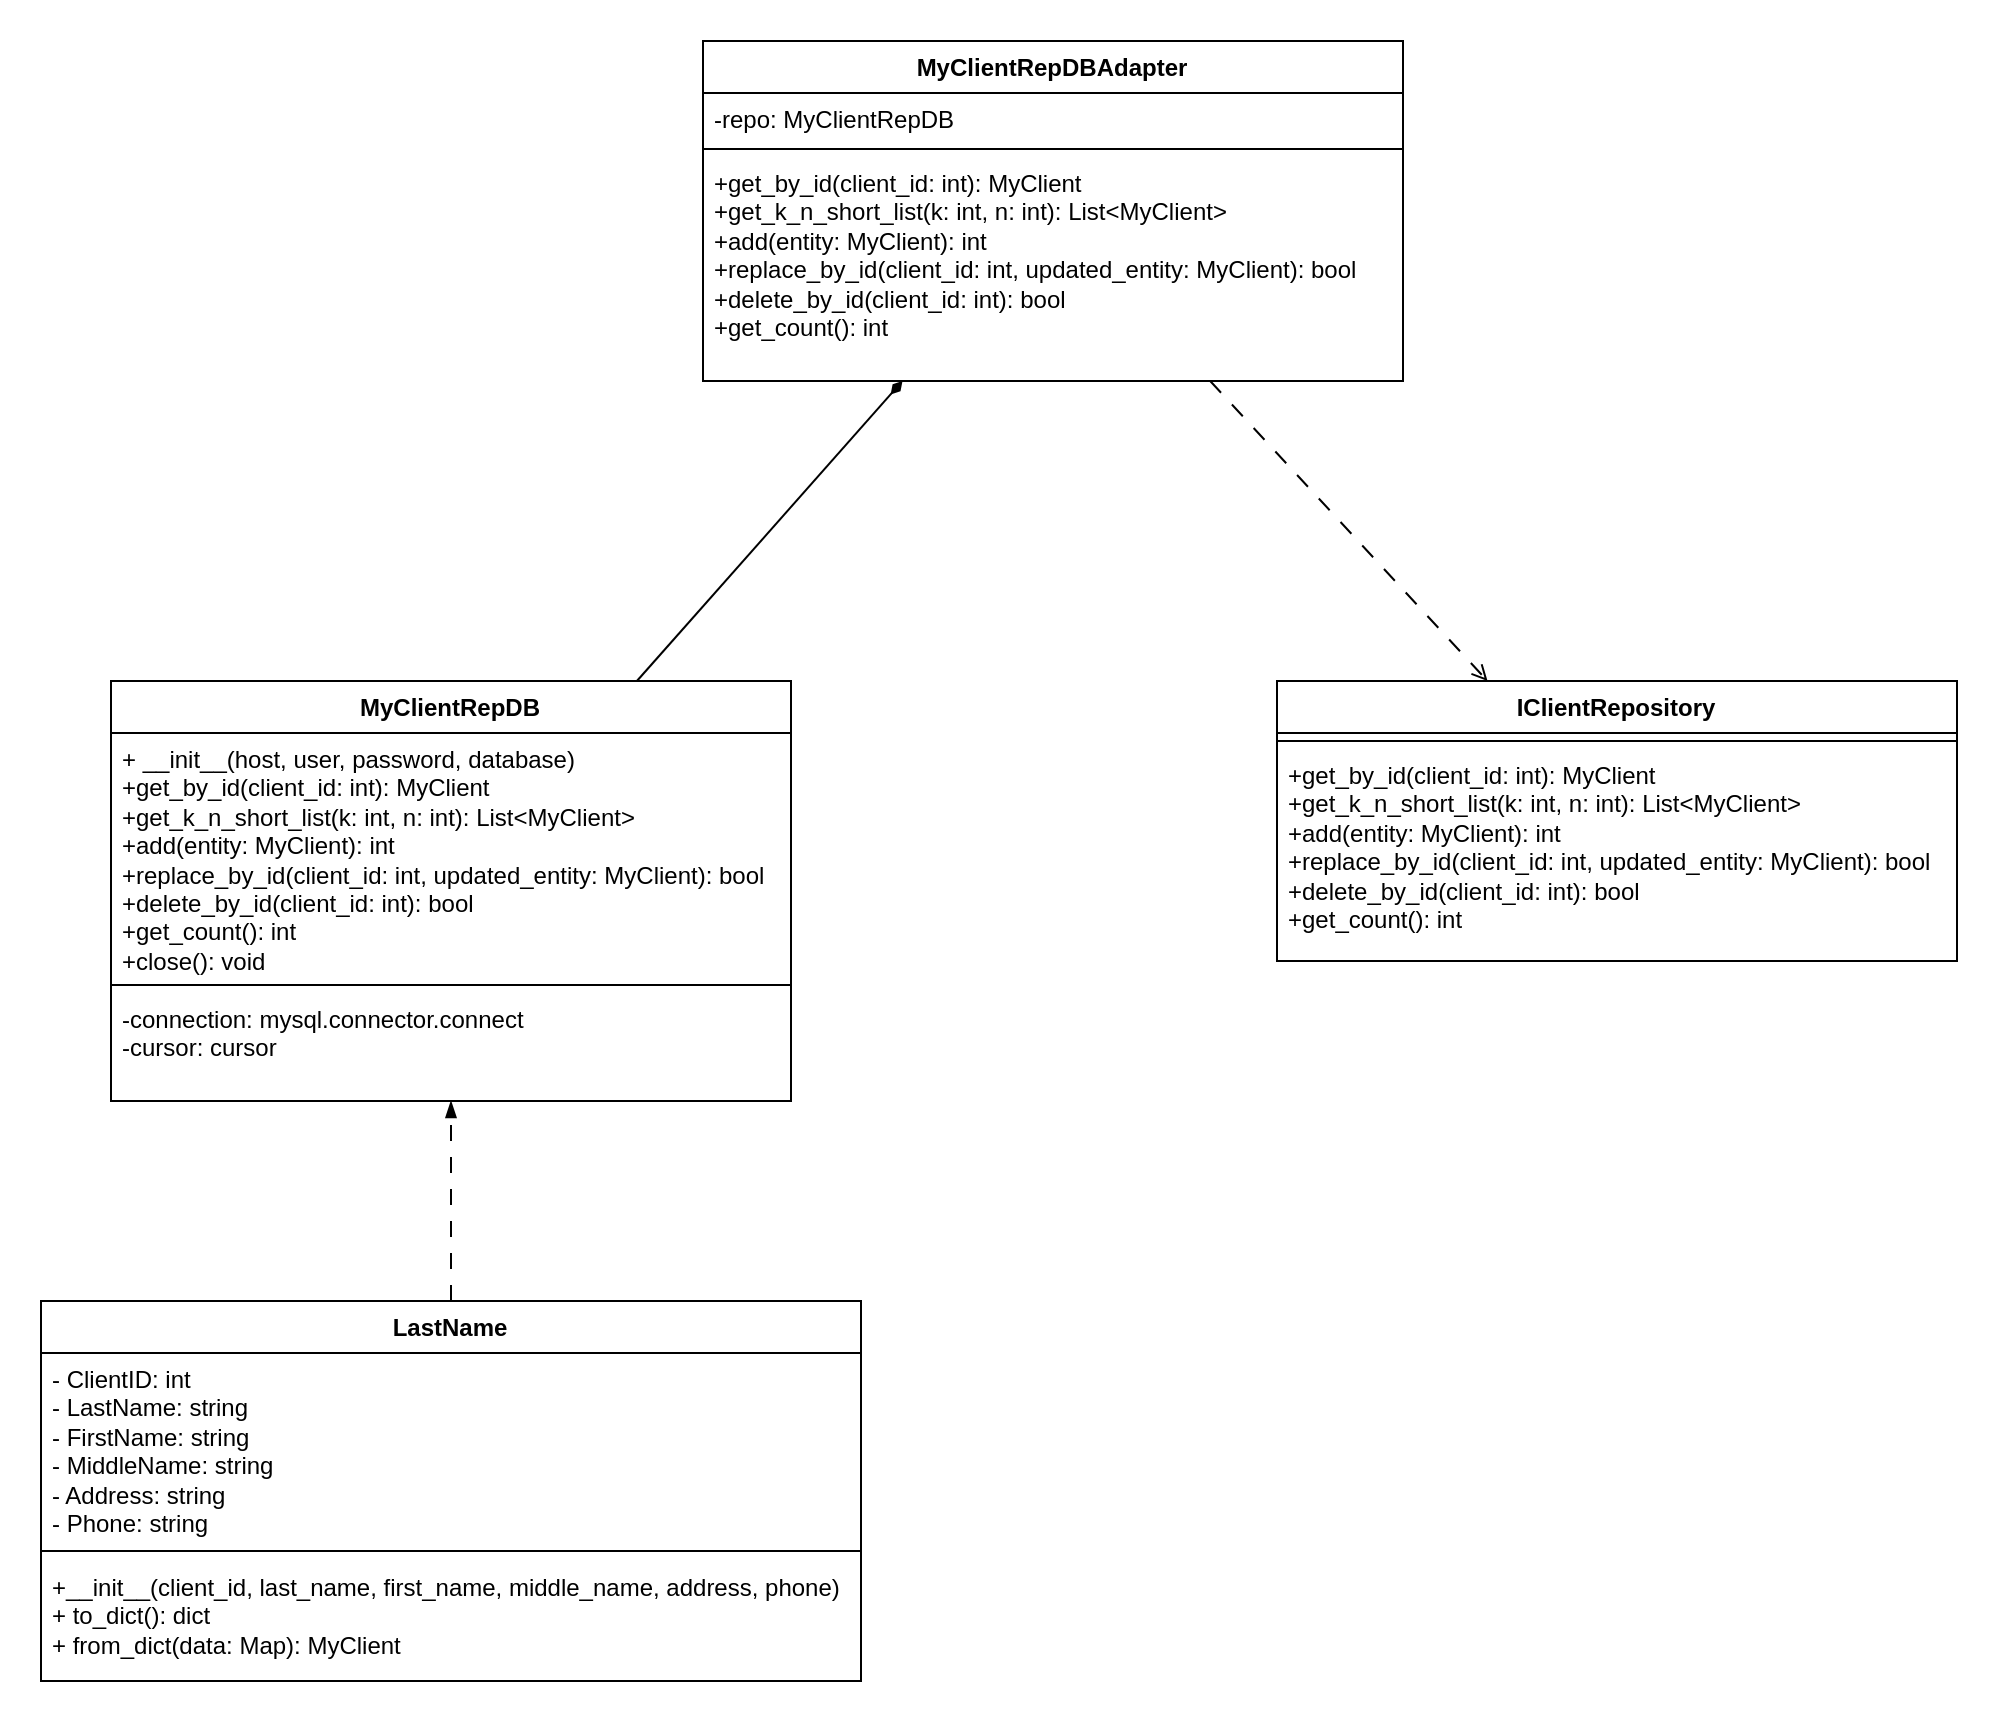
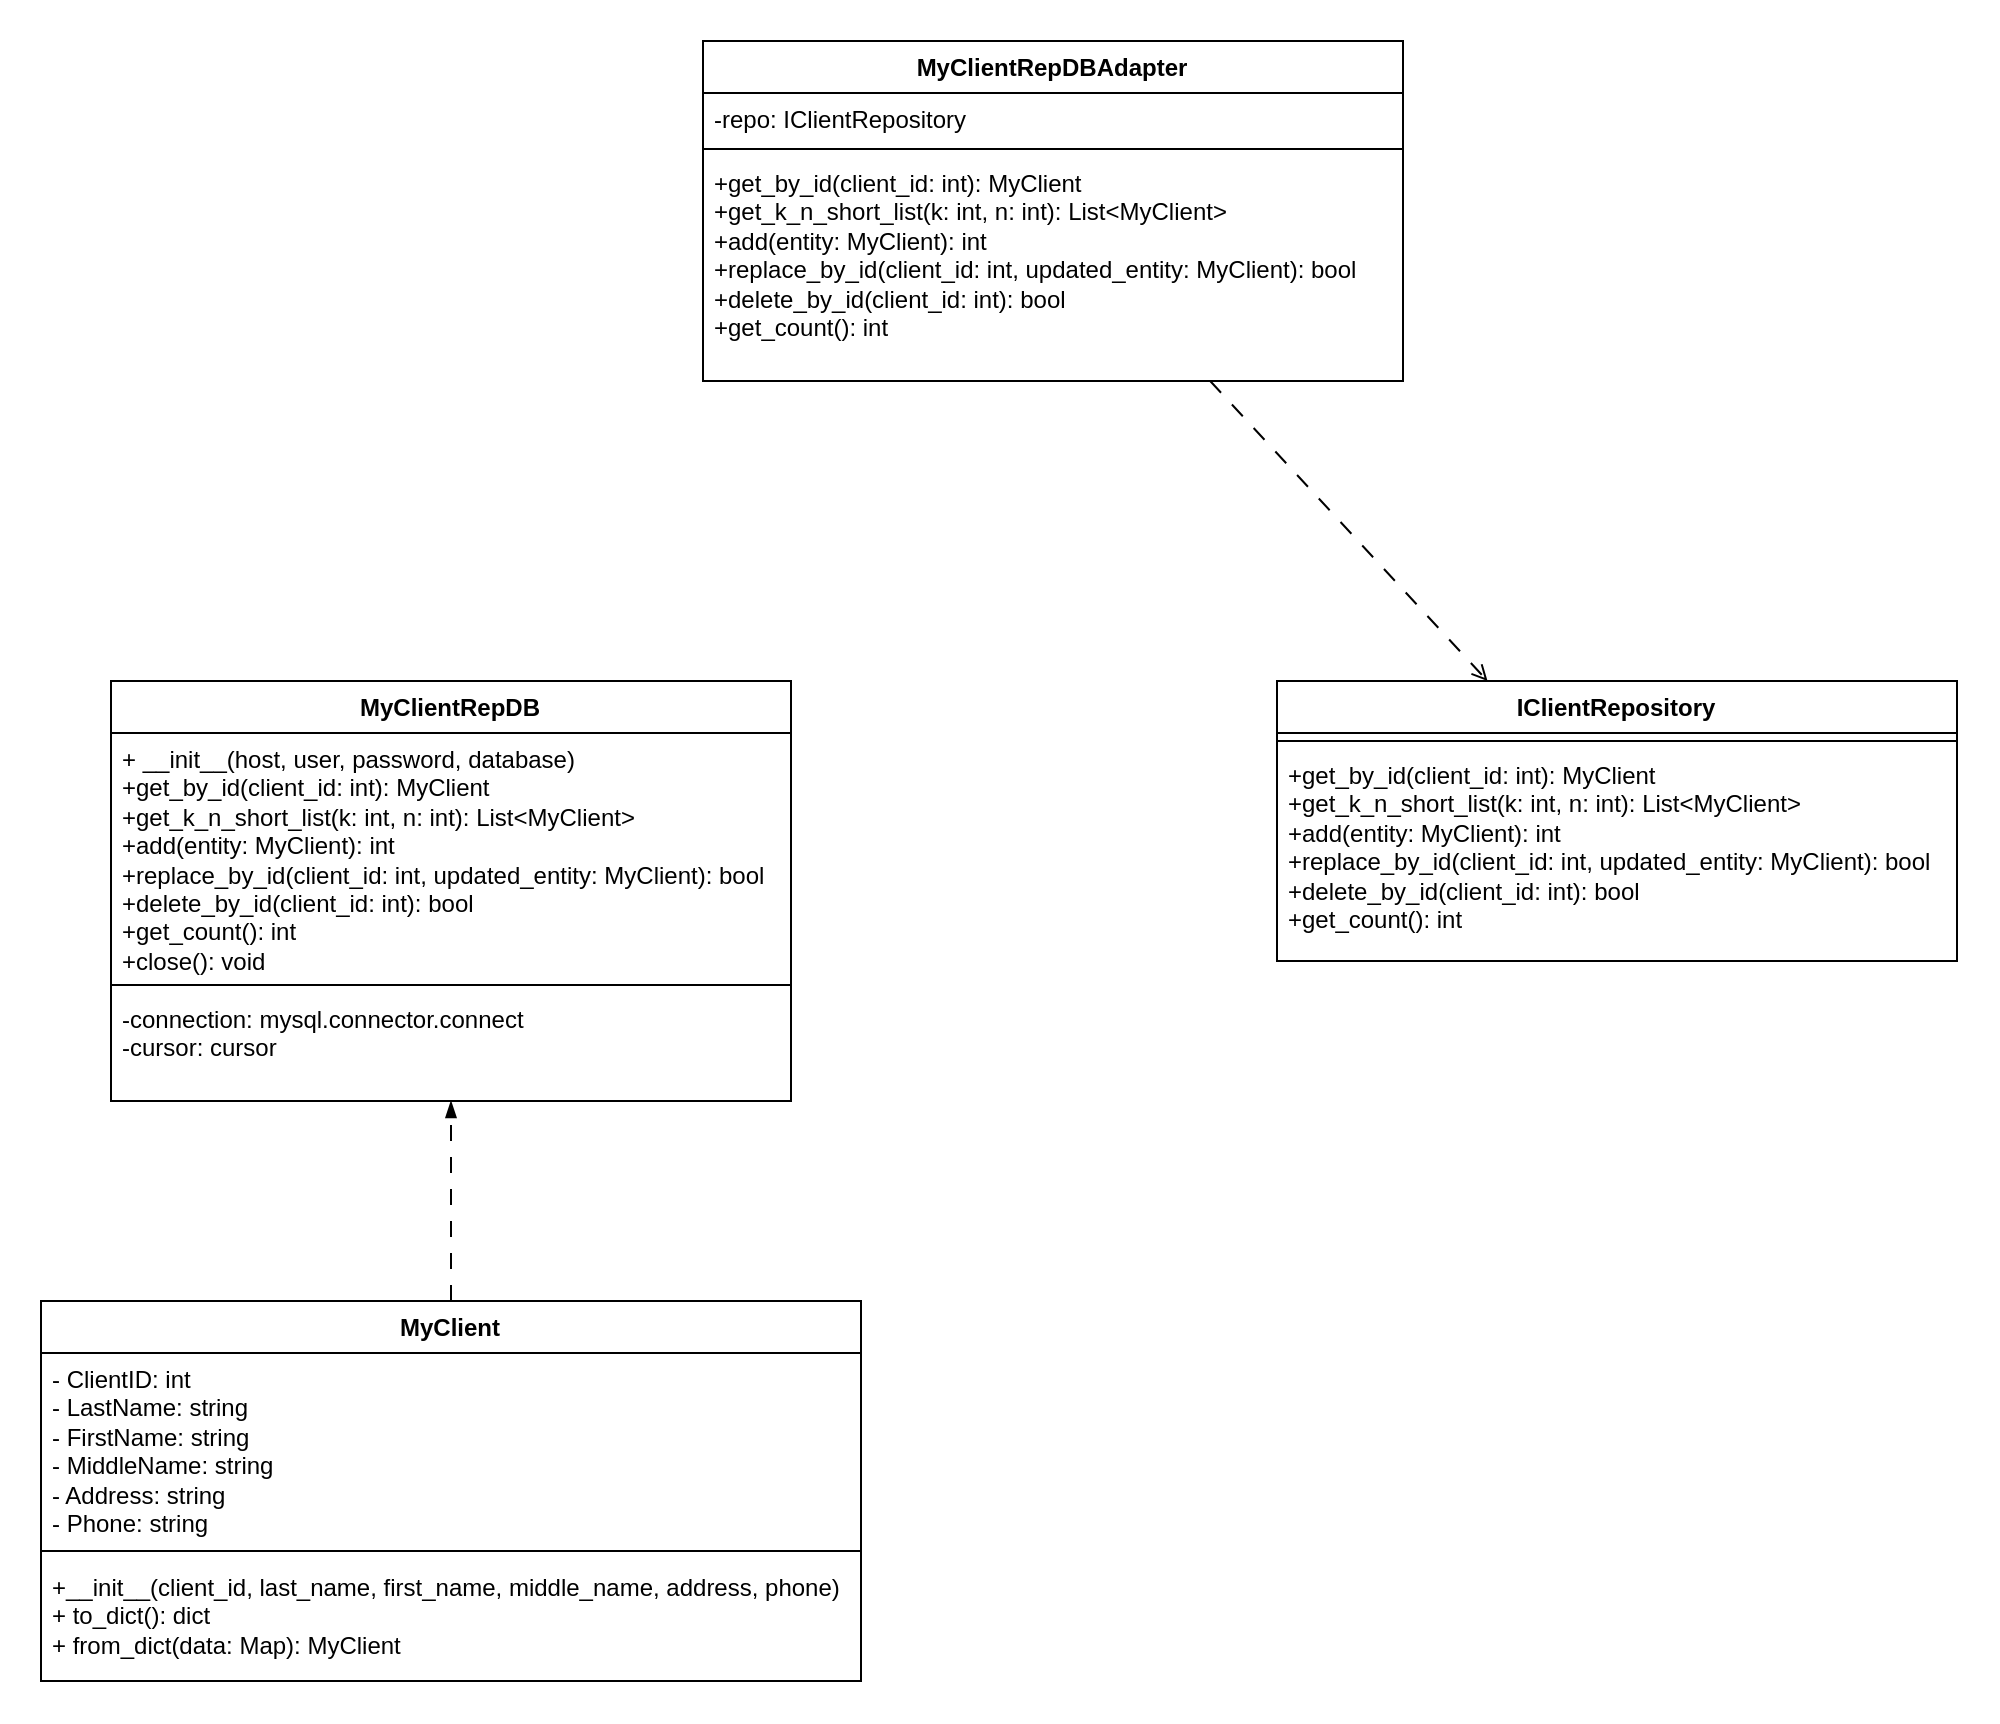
(837, 121) -> (861, 121)
(764, 537) -> none
(451, 1329) -> (451, 1329)
